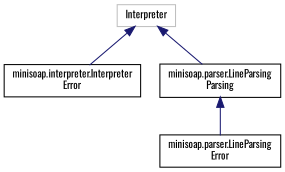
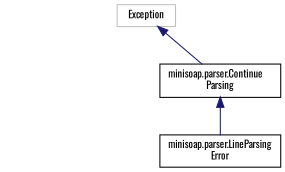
(146, 16) -> (146, 16)
(72, 81) -> none
(220, 81) -> (220, 81)
